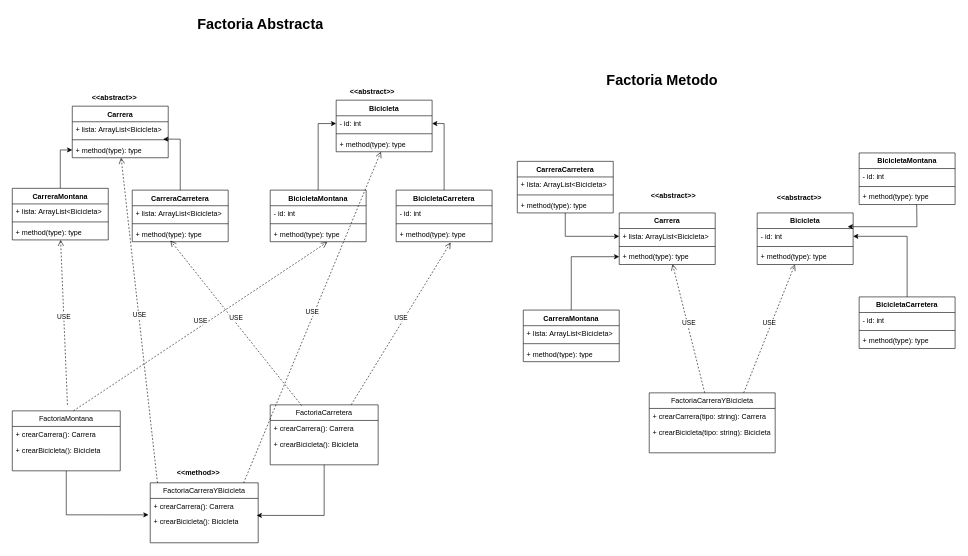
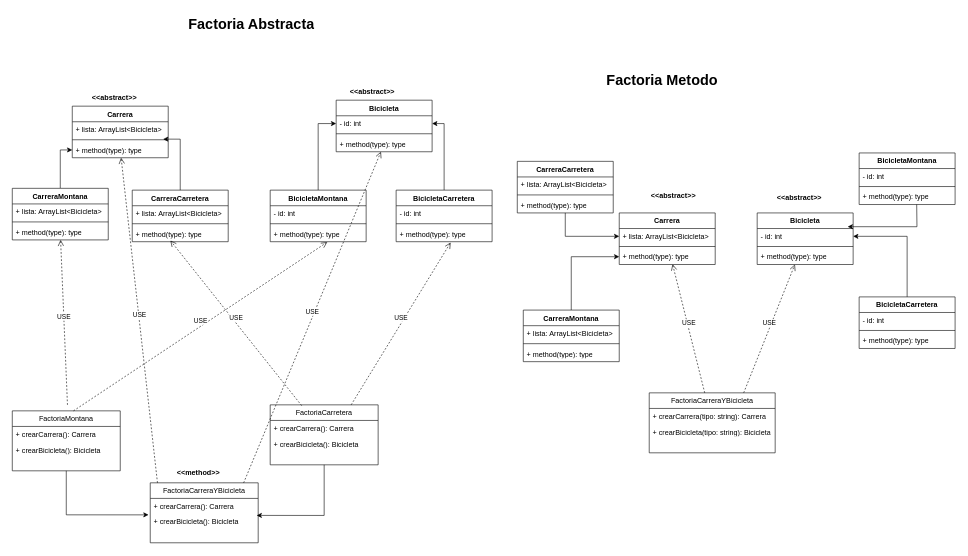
(292, 32) -> (283, 32)
